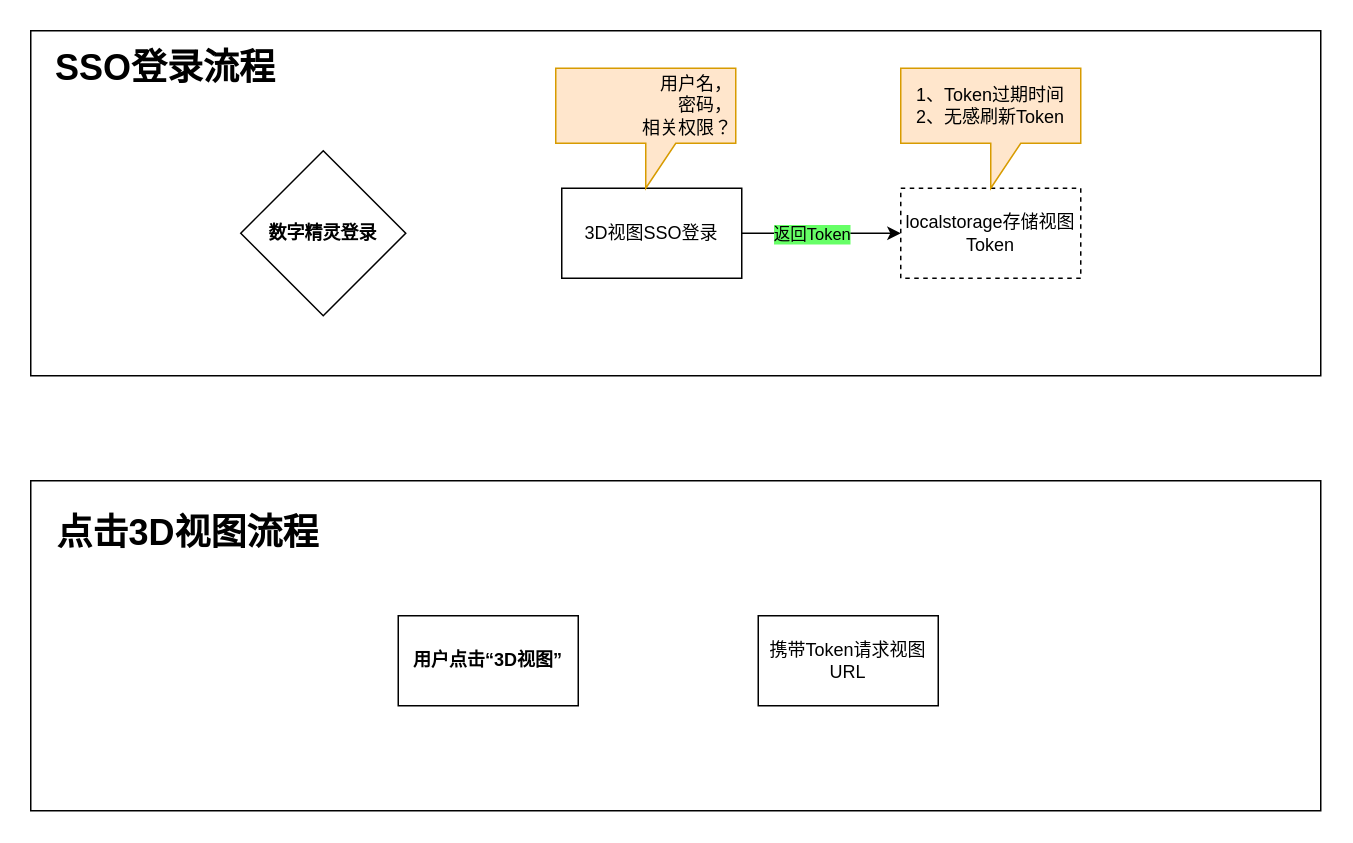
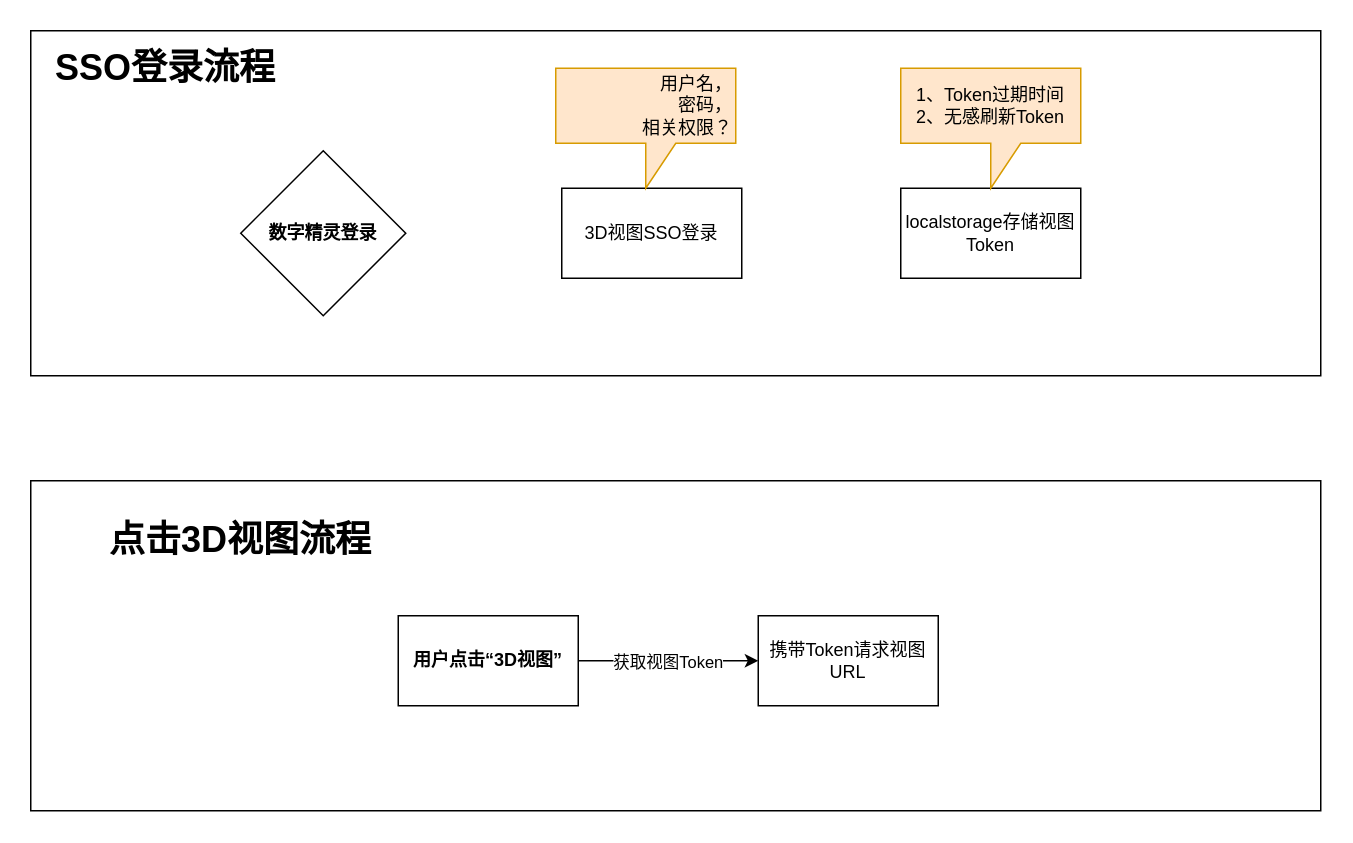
(816, 233) -> none
(991, 233) -> (991, 233)
(188, 533) -> (241, 541)
none -> (663, 661)
